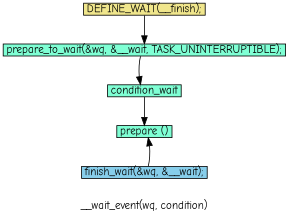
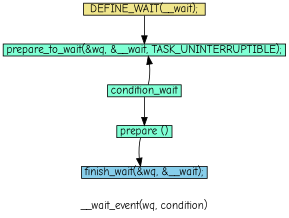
(144, 9) -> (144, 9)
(139, 66) -> (150, 74)
(150, 156) -> (139, 148)
